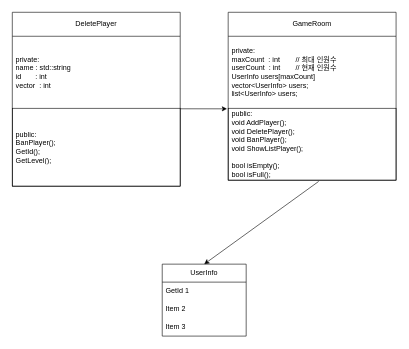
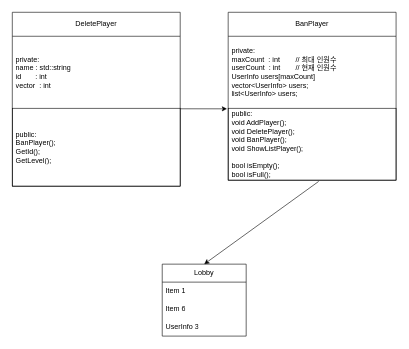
(312, 24) -> (312, 24)
(204, 273) -> (204, 273)
(179, 291) -> (177, 291)
(177, 309) -> (177, 309)
(177, 327) -> (185, 327)
